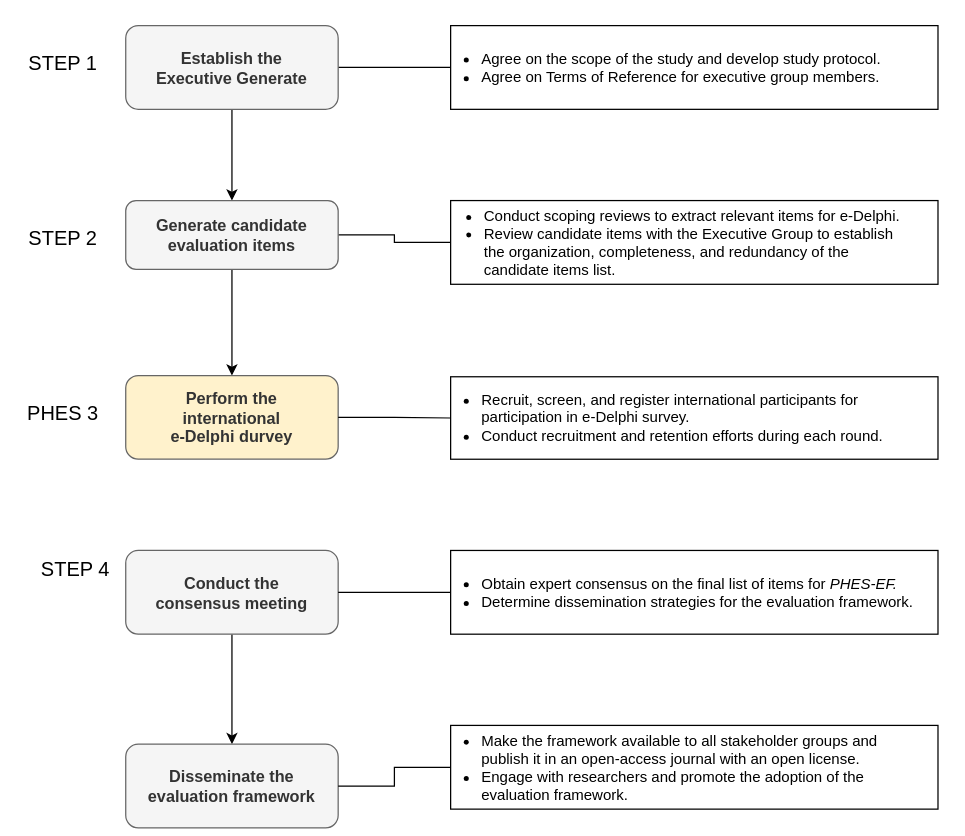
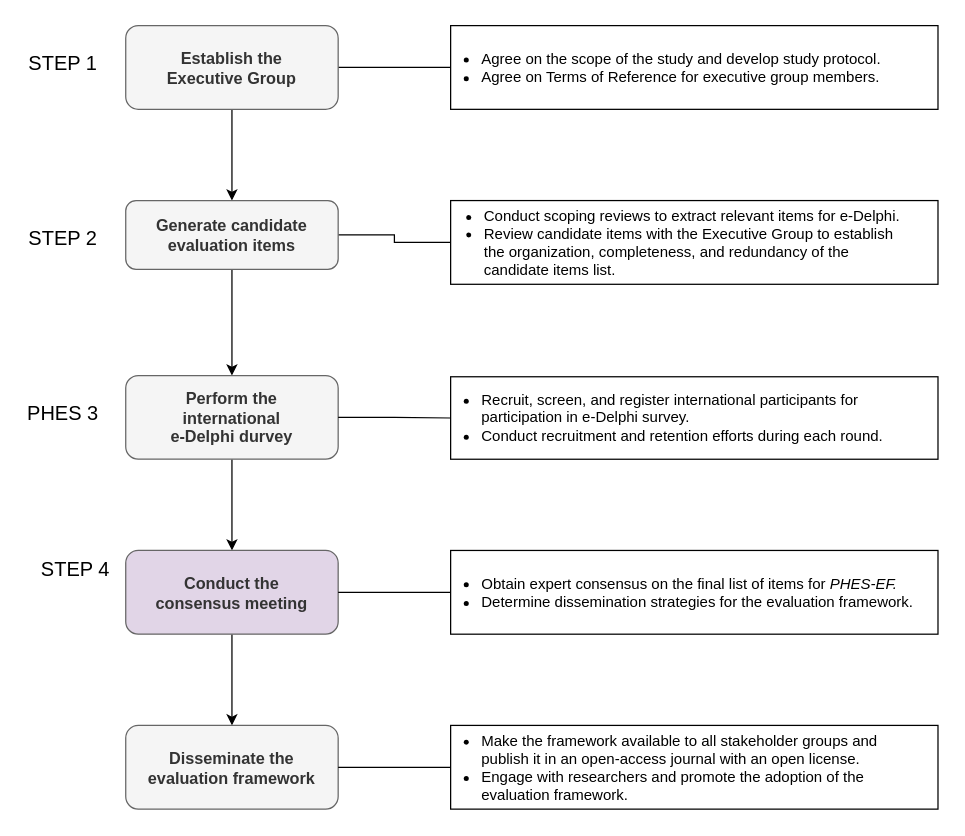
(232, 68) -> (232, 68)
(232, 418) -> (232, 418)
none -> (232, 501)
(232, 593) -> (232, 593)
(232, 786) -> (232, 768)
